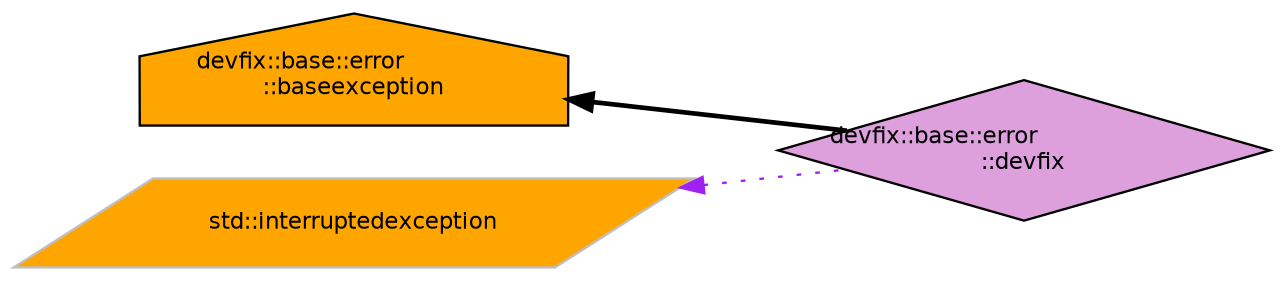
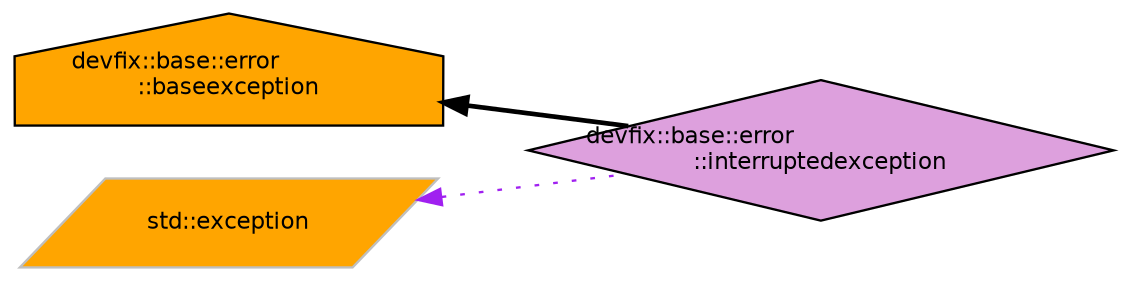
(1024, 150) -> (821, 150)
(354, 223) -> (229, 223)
